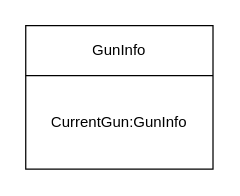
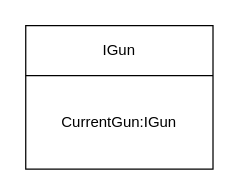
(119, 51) -> (119, 51)
(119, 123) -> (119, 123)
